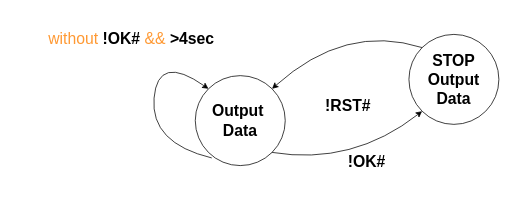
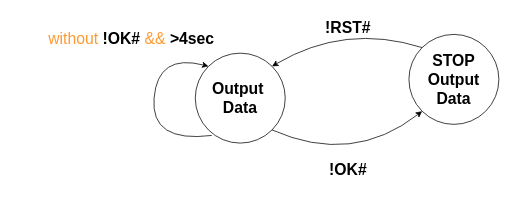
(348, 105) -> (348, 27)
(240, 120) -> (240, 98)
(367, 162) -> (348, 169)
